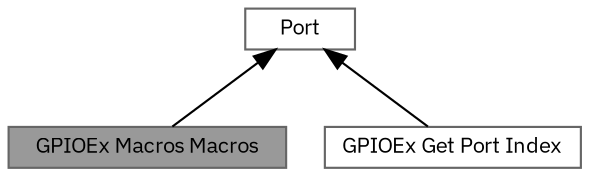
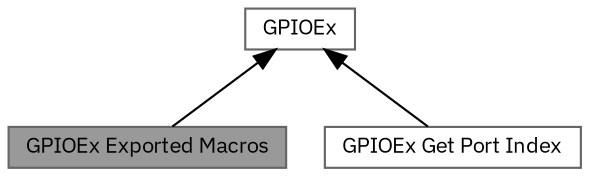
(300, 29) -> (300, 29)
(147, 147) -> (147, 147)
